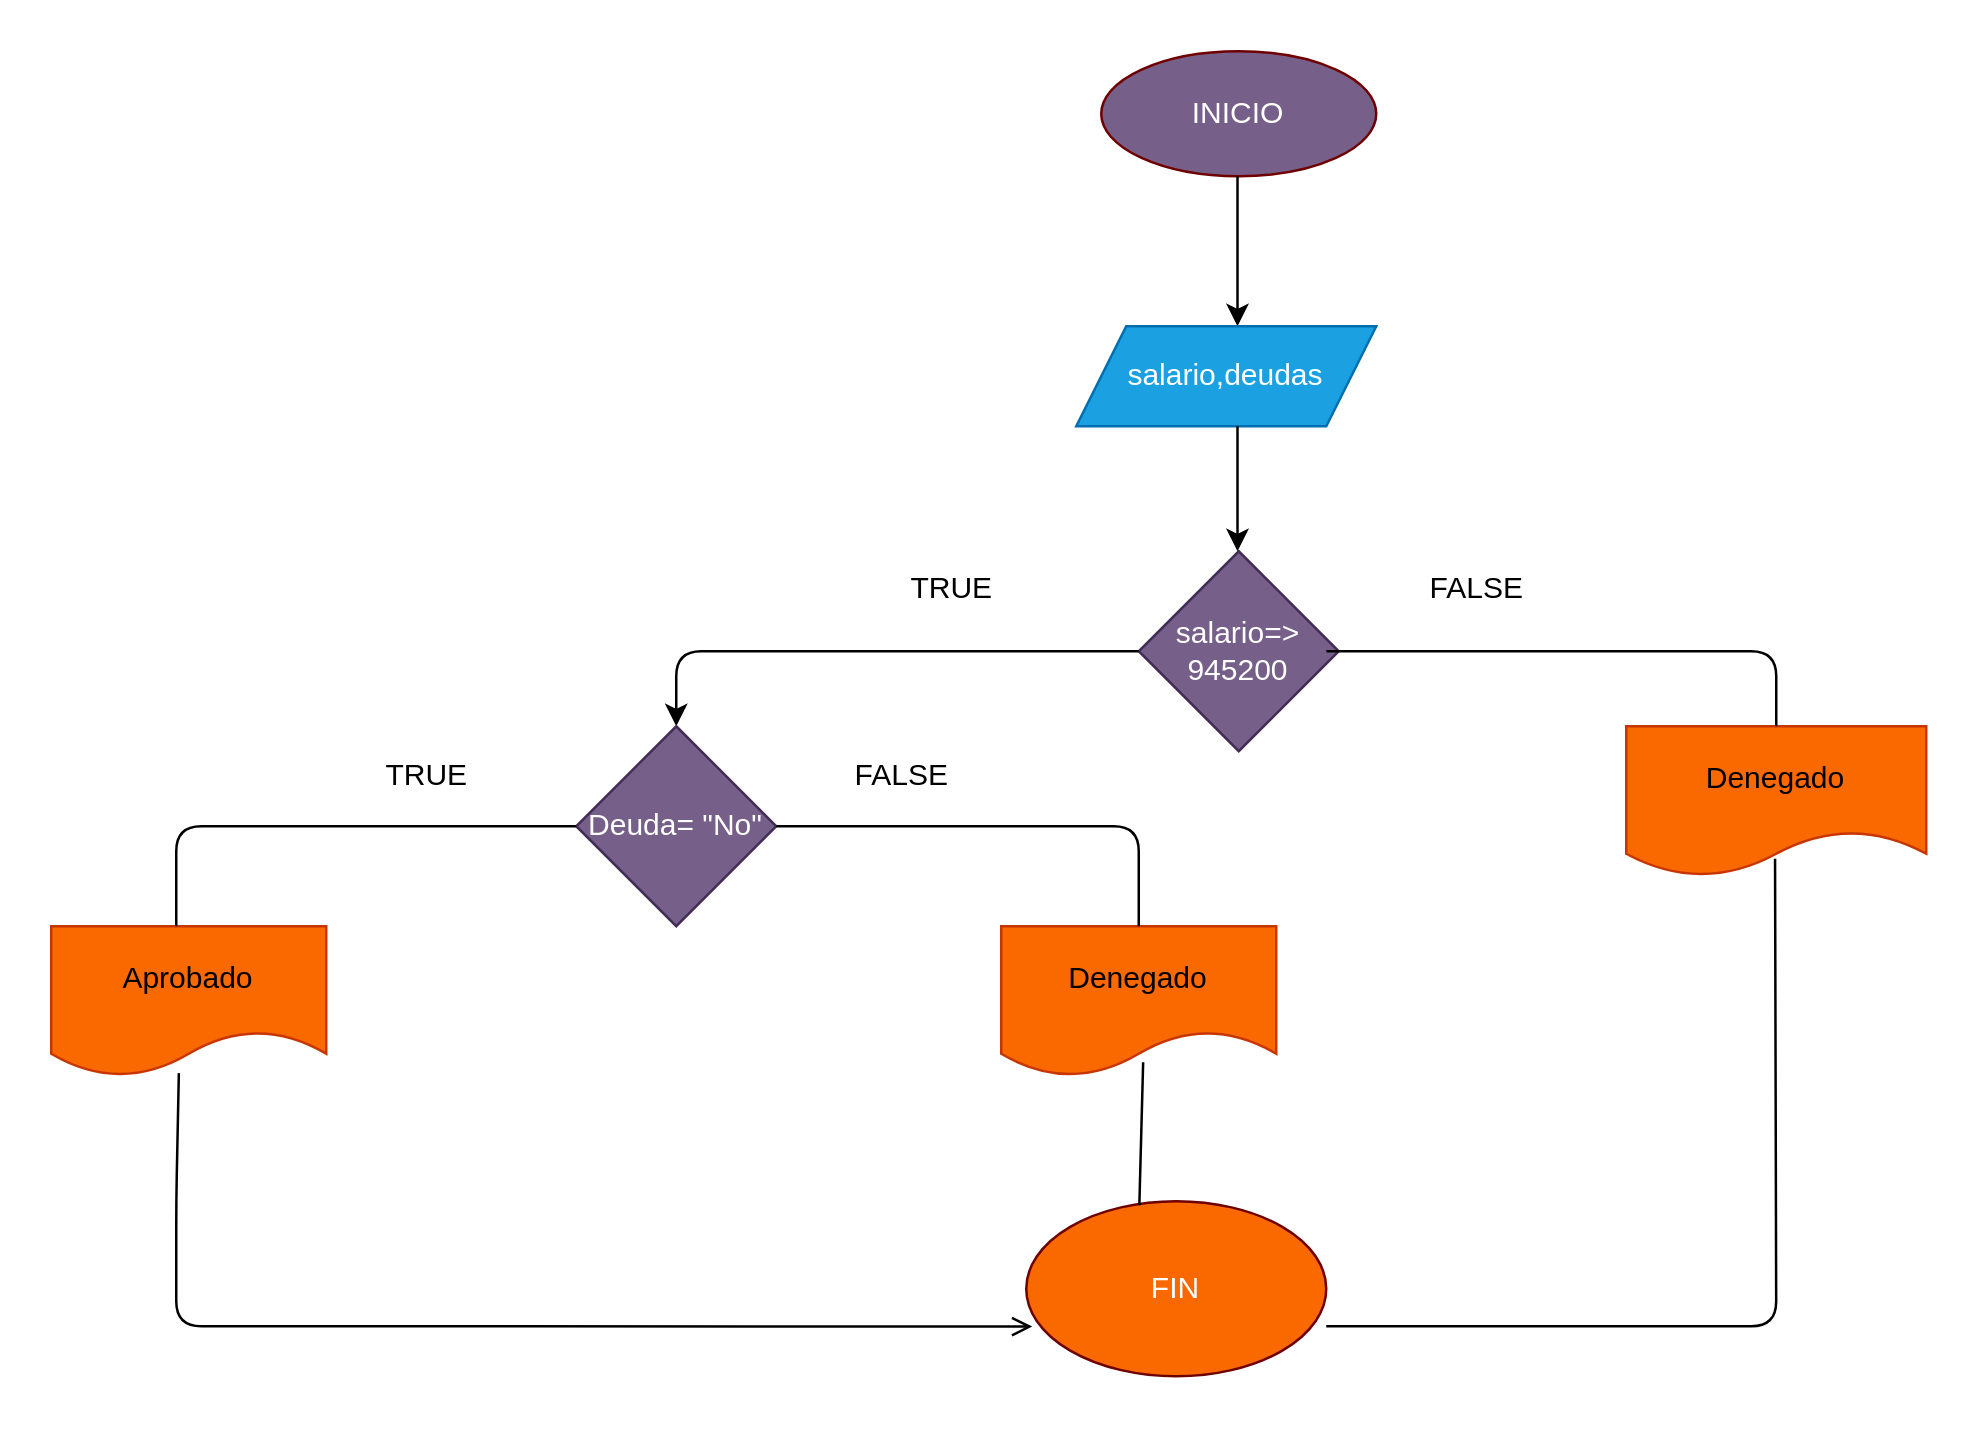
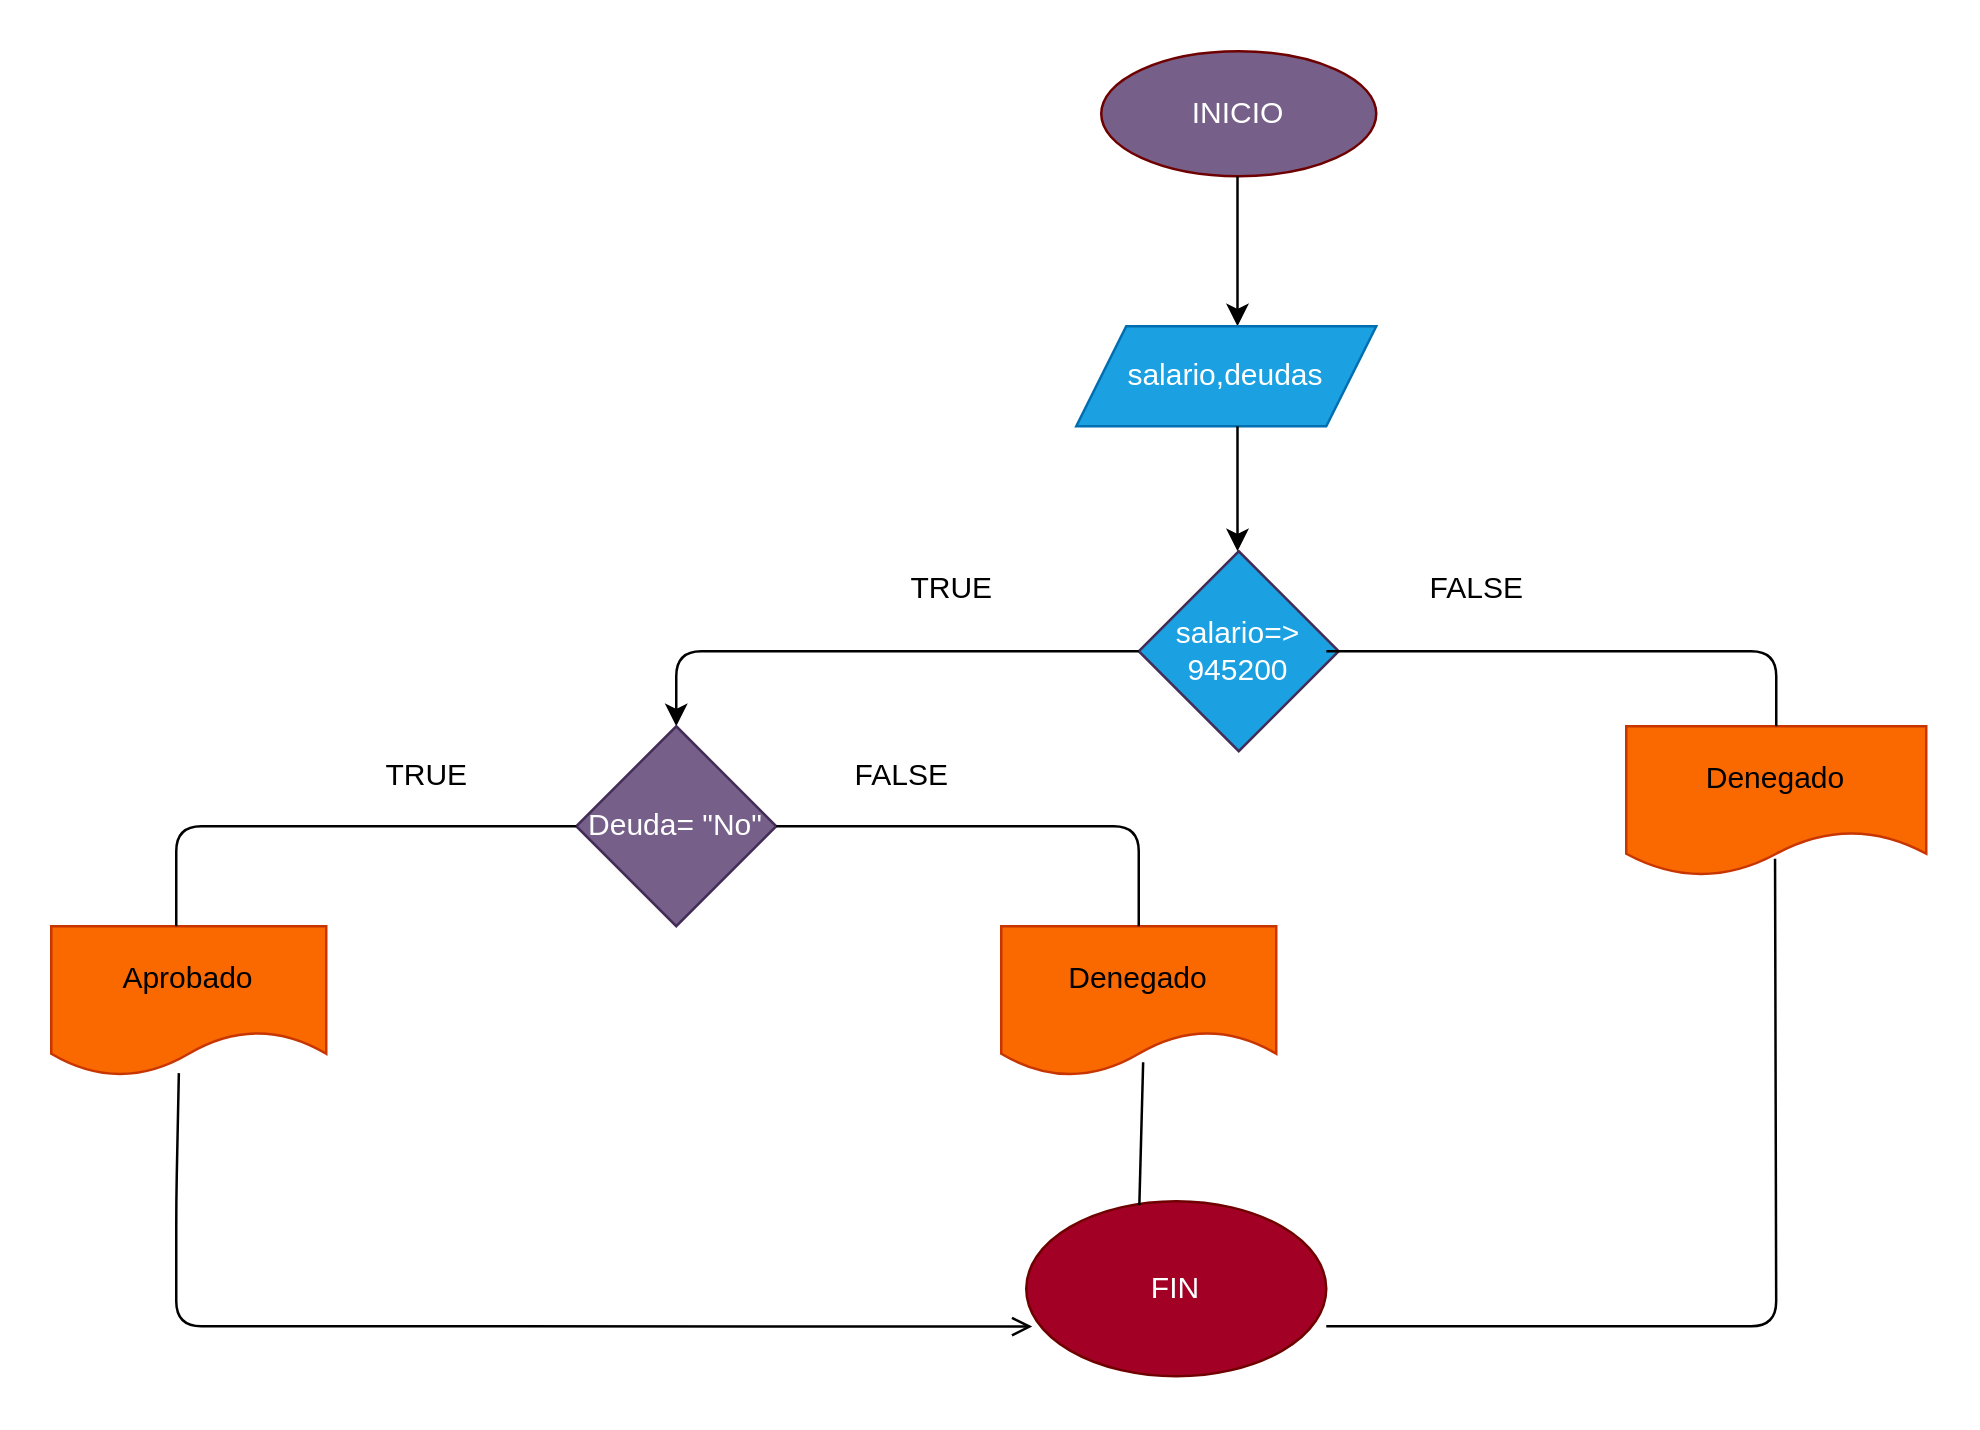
(1239, 651) -> (1239, 651)
(1176, 1289) -> (1176, 1289)
